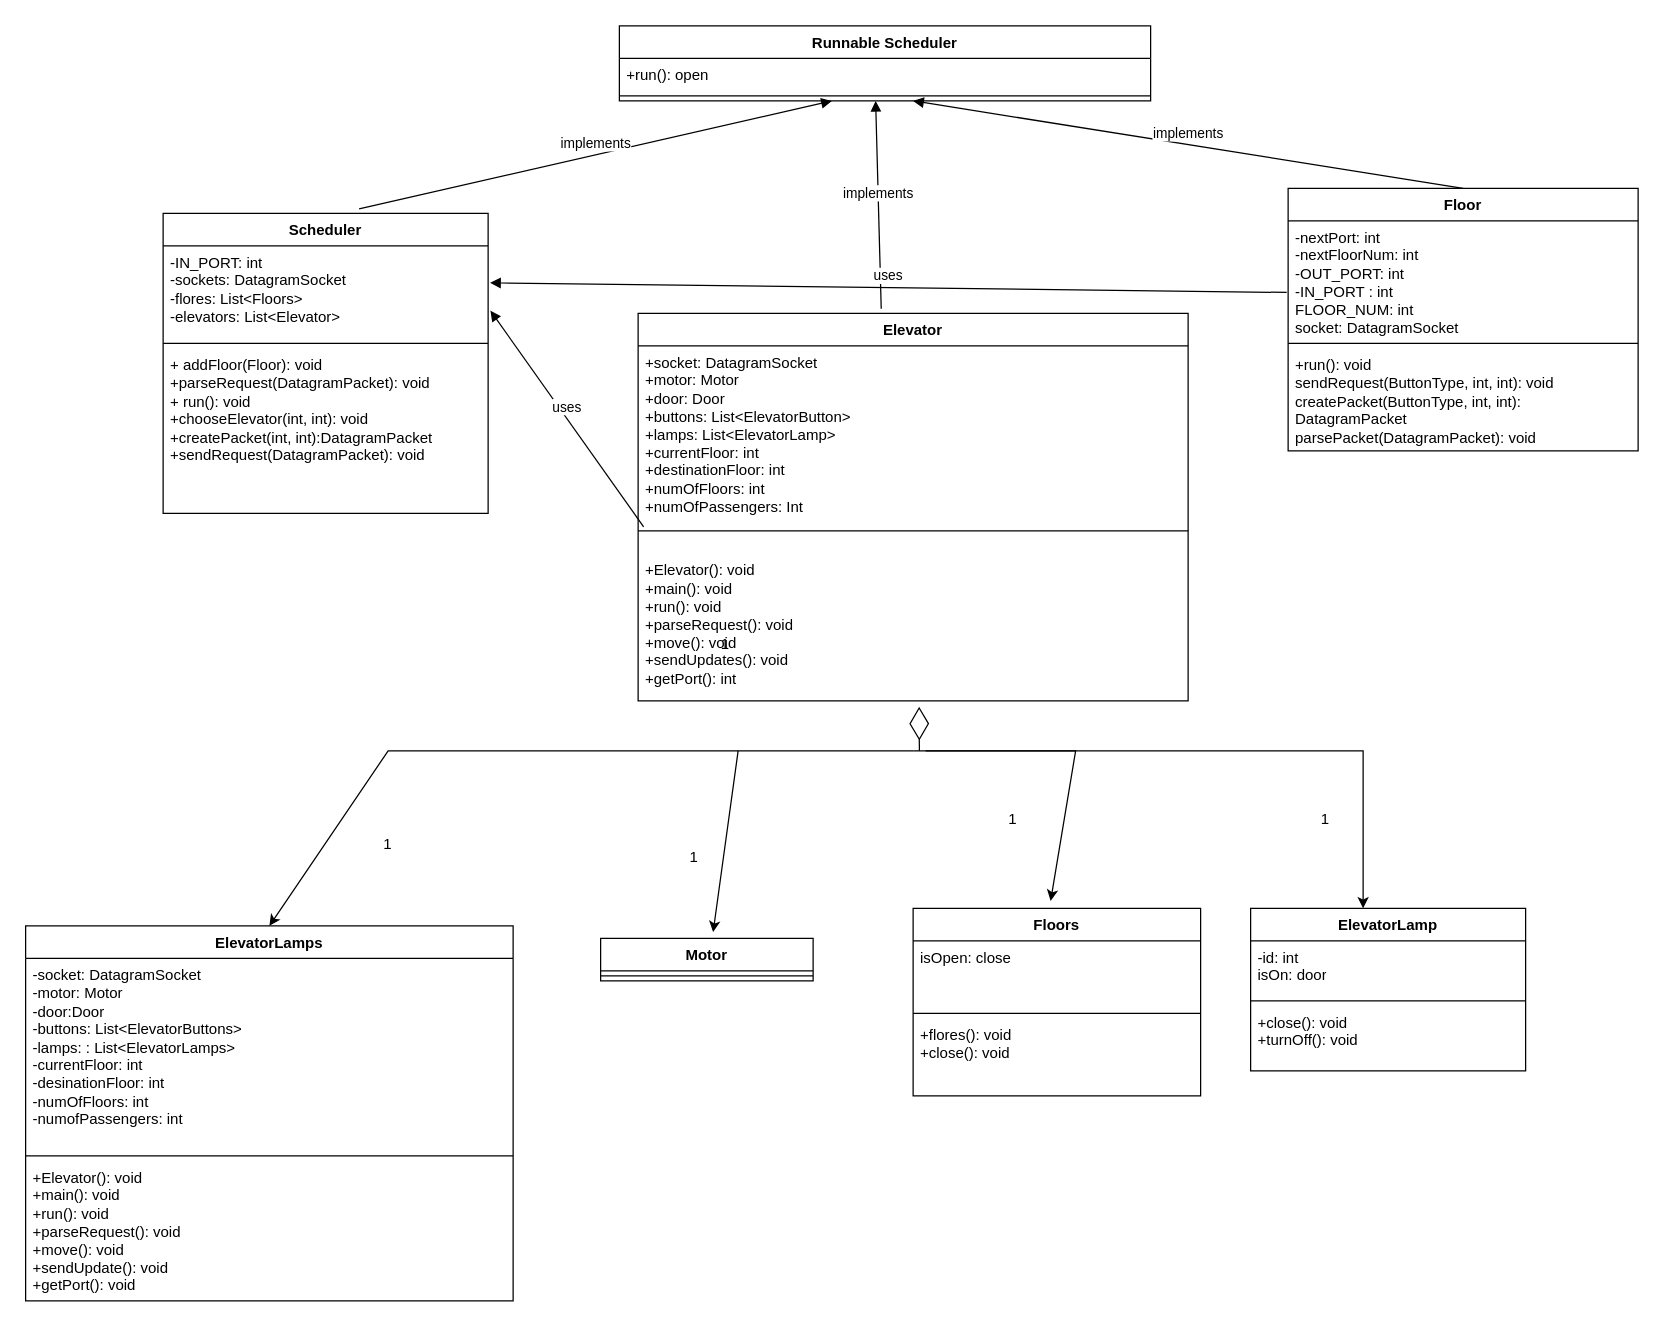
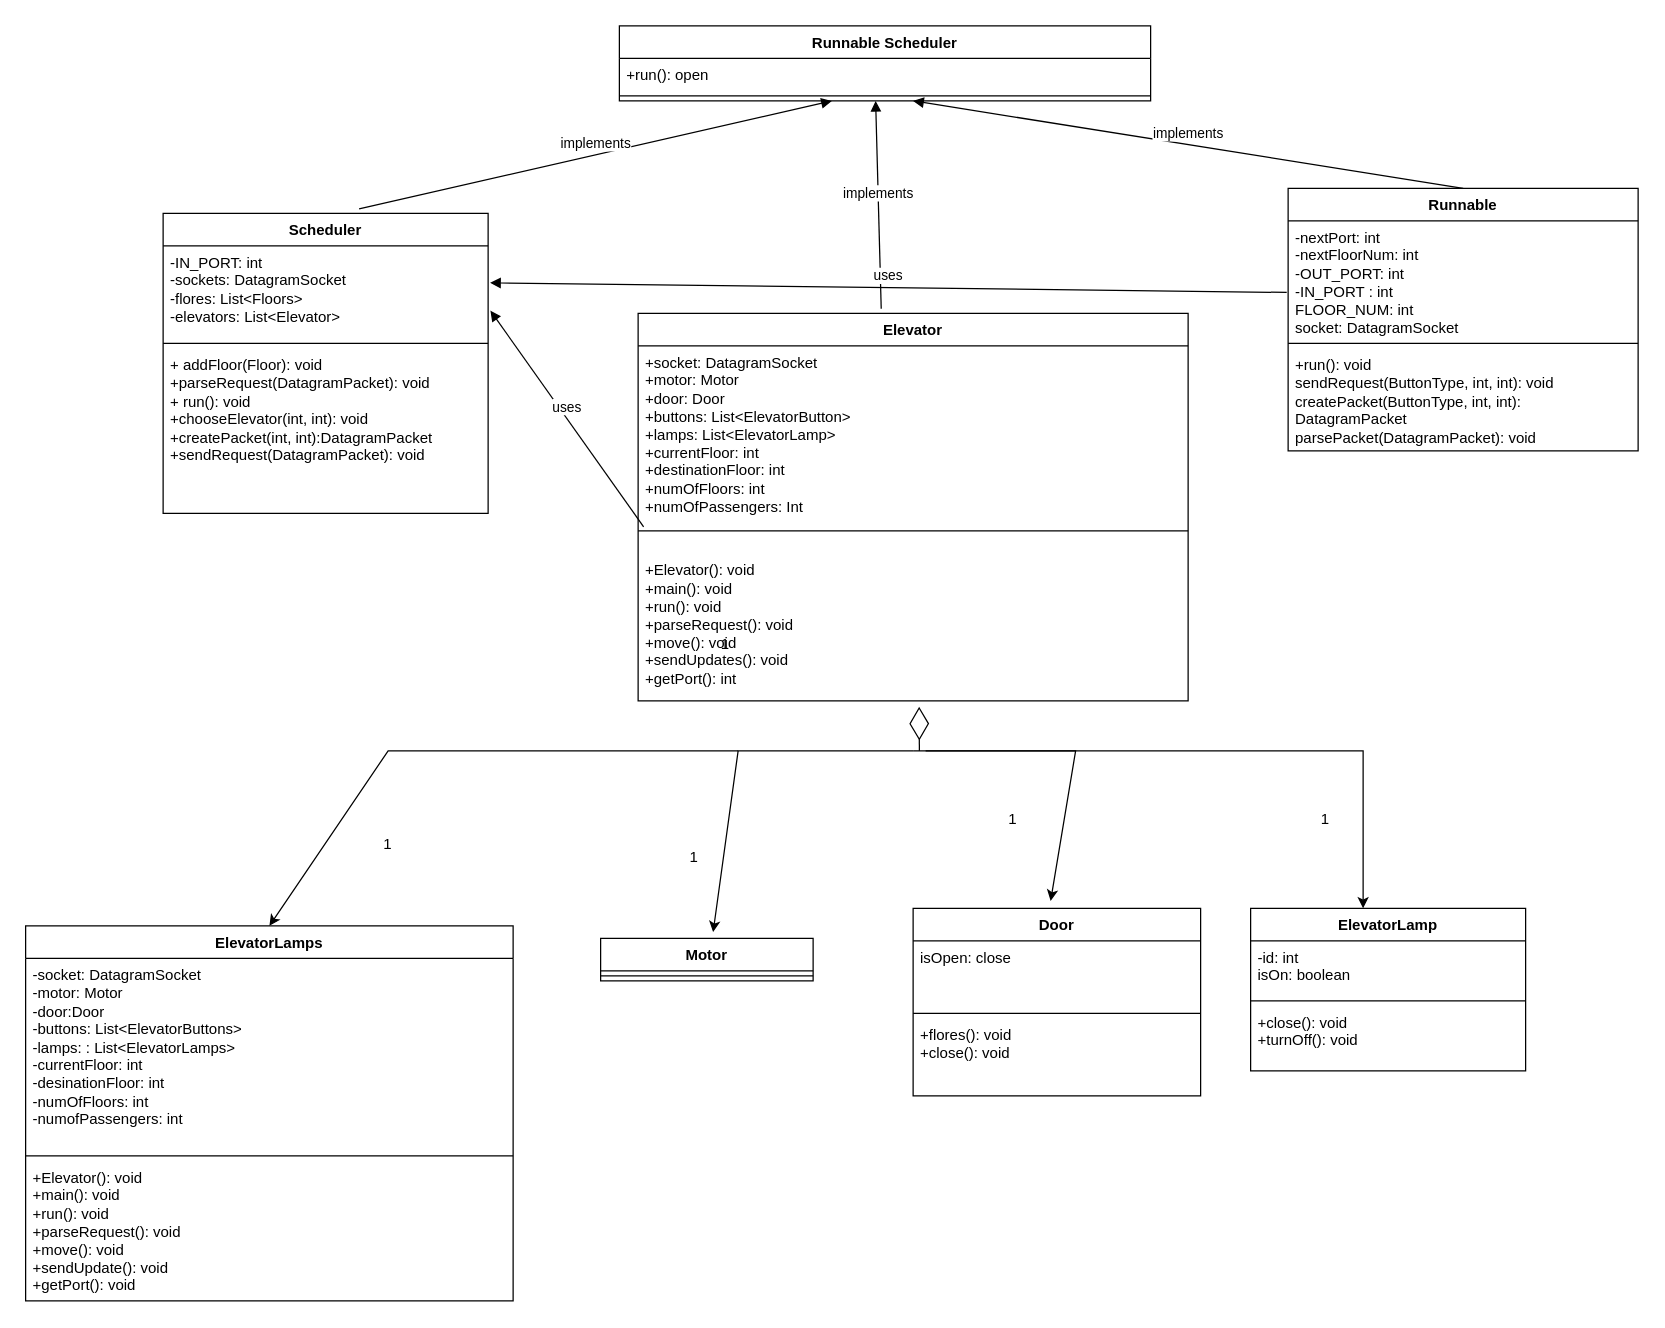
(1463, 206) -> (1463, 206)
(1057, 926) -> (1057, 926)
(1294, 967) -> (1305, 967)
